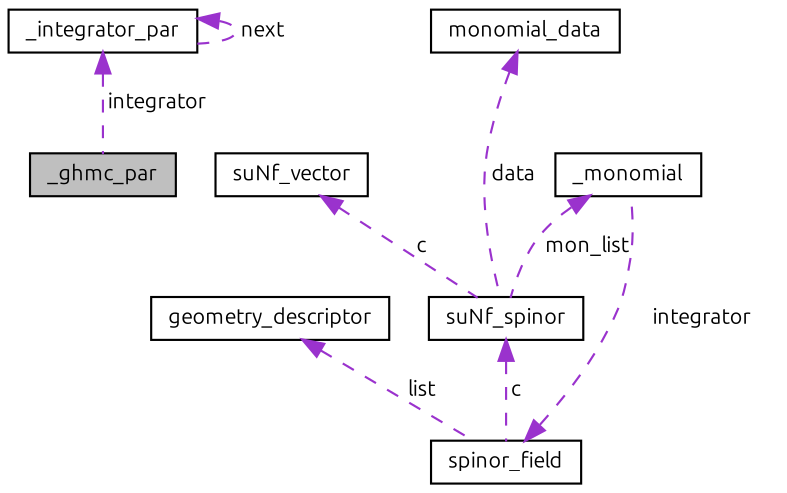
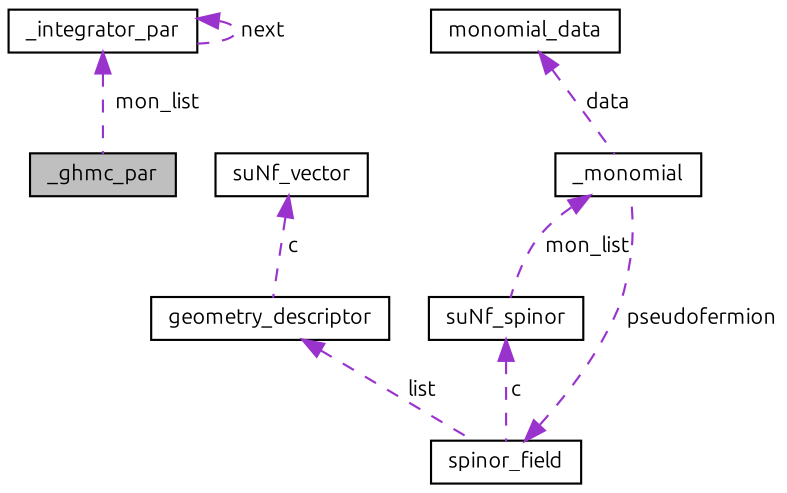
(155, 103) -> (155, 103)
(485, 184) -> (584, 112)
(408, 253) -> (279, 258)
(700, 318) -> (700, 318)
